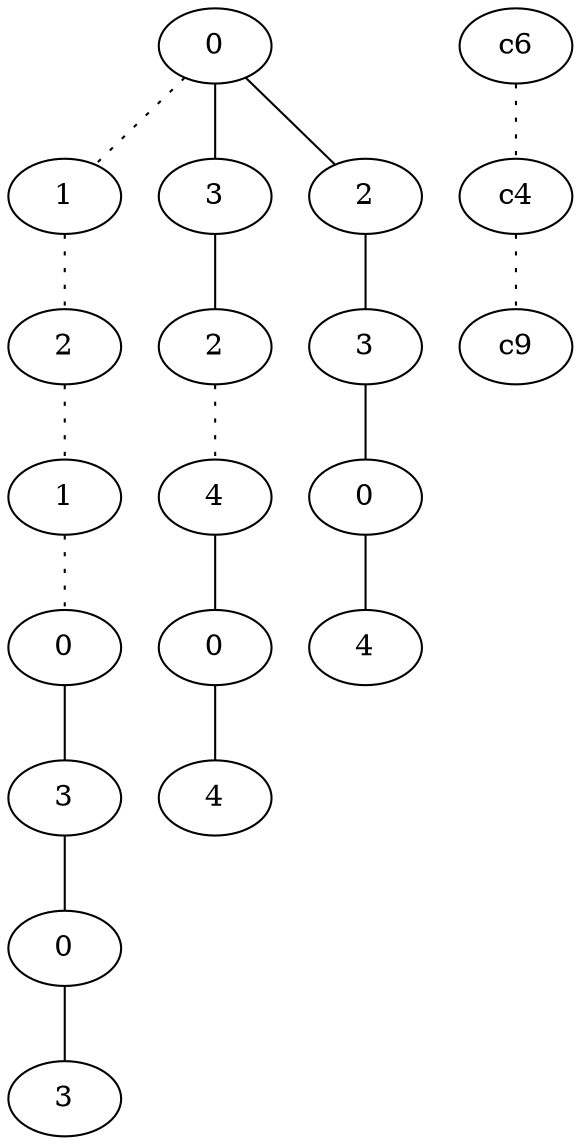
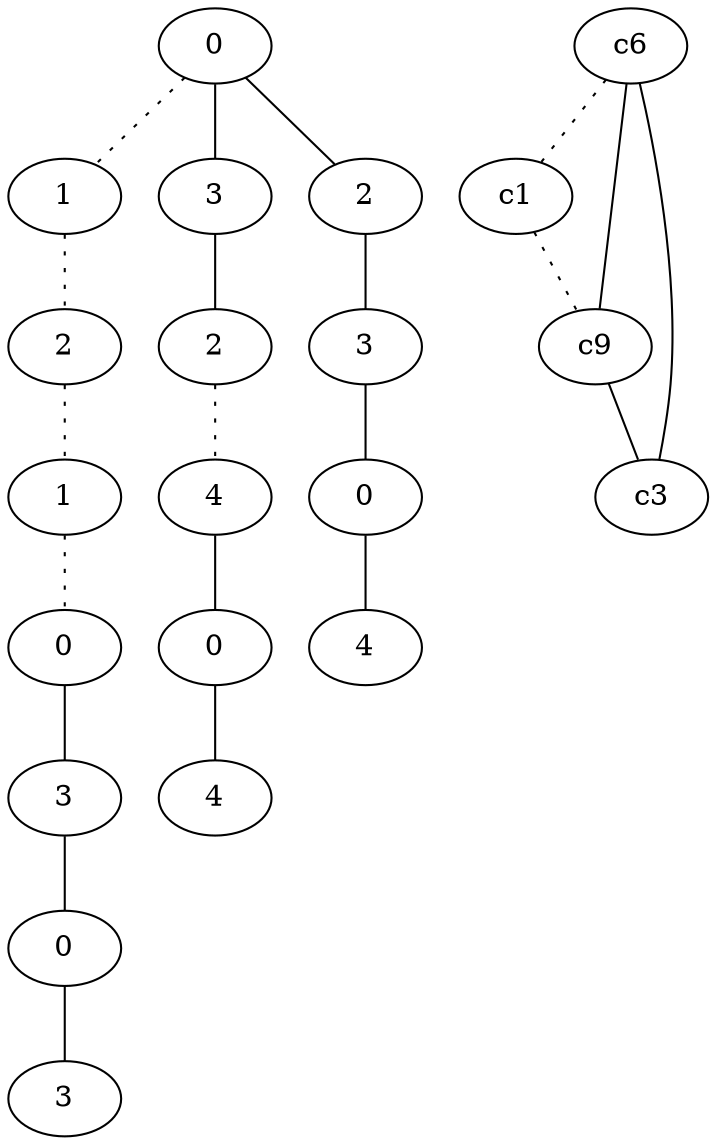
(516, 196) -> (516, 196)
none -> (613, 196)
none -> (652, 497)
